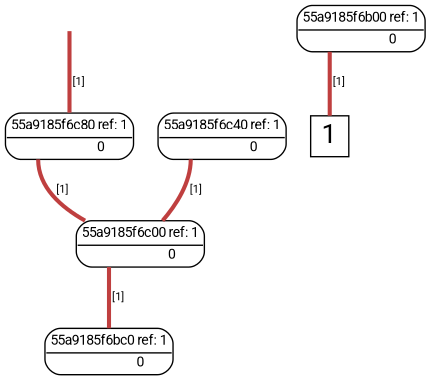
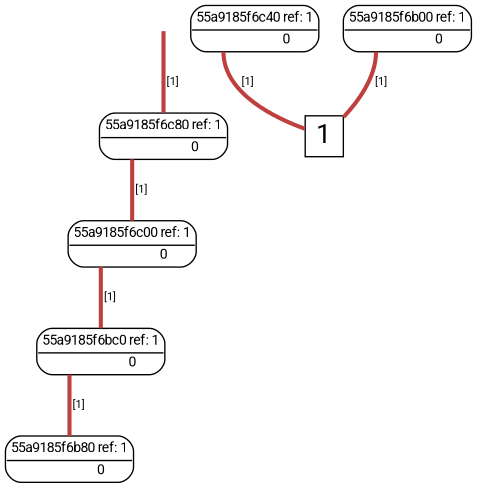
(182, 192) -> (252, 101)
none -> (69, 459)
